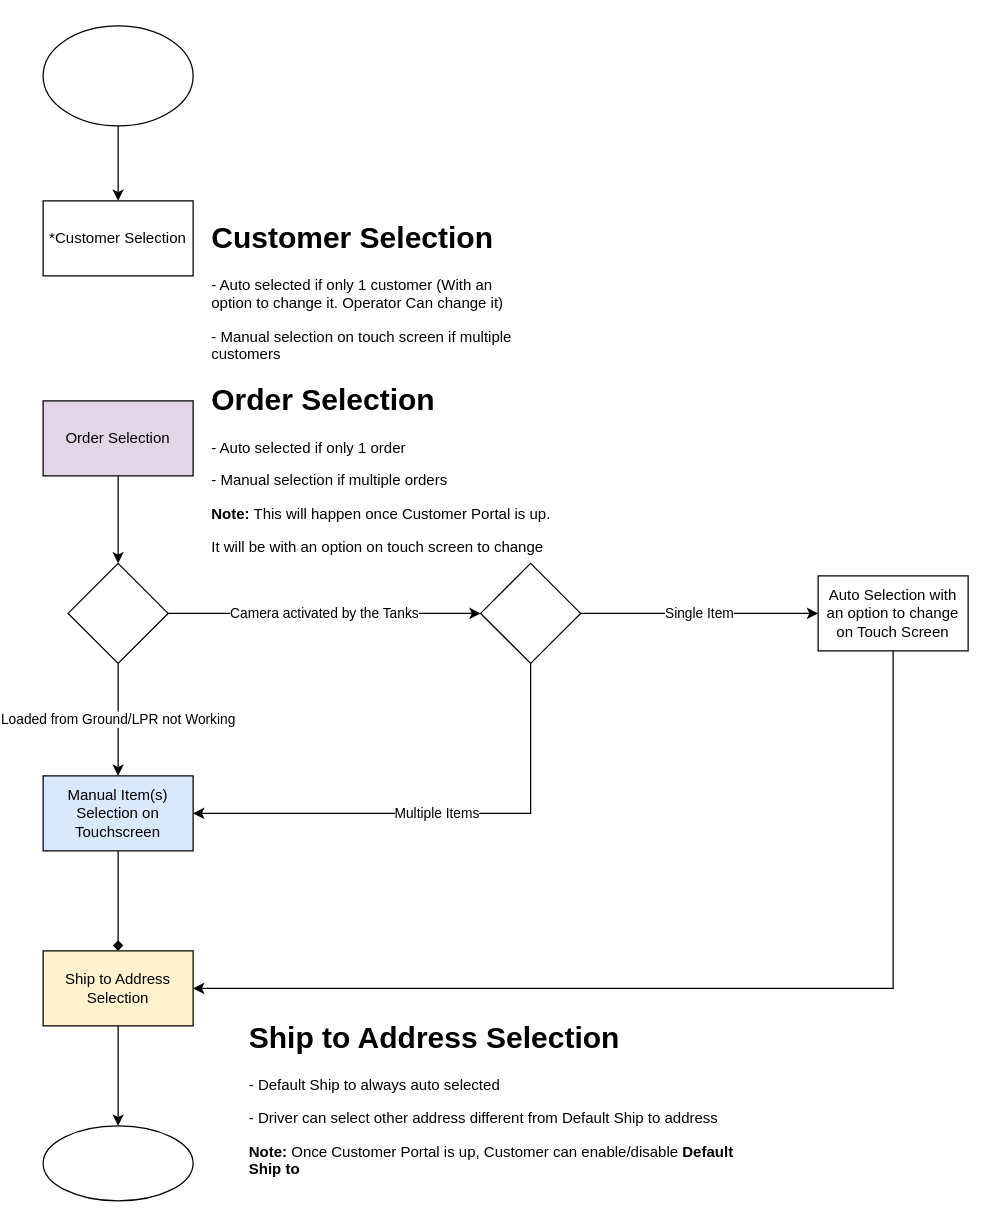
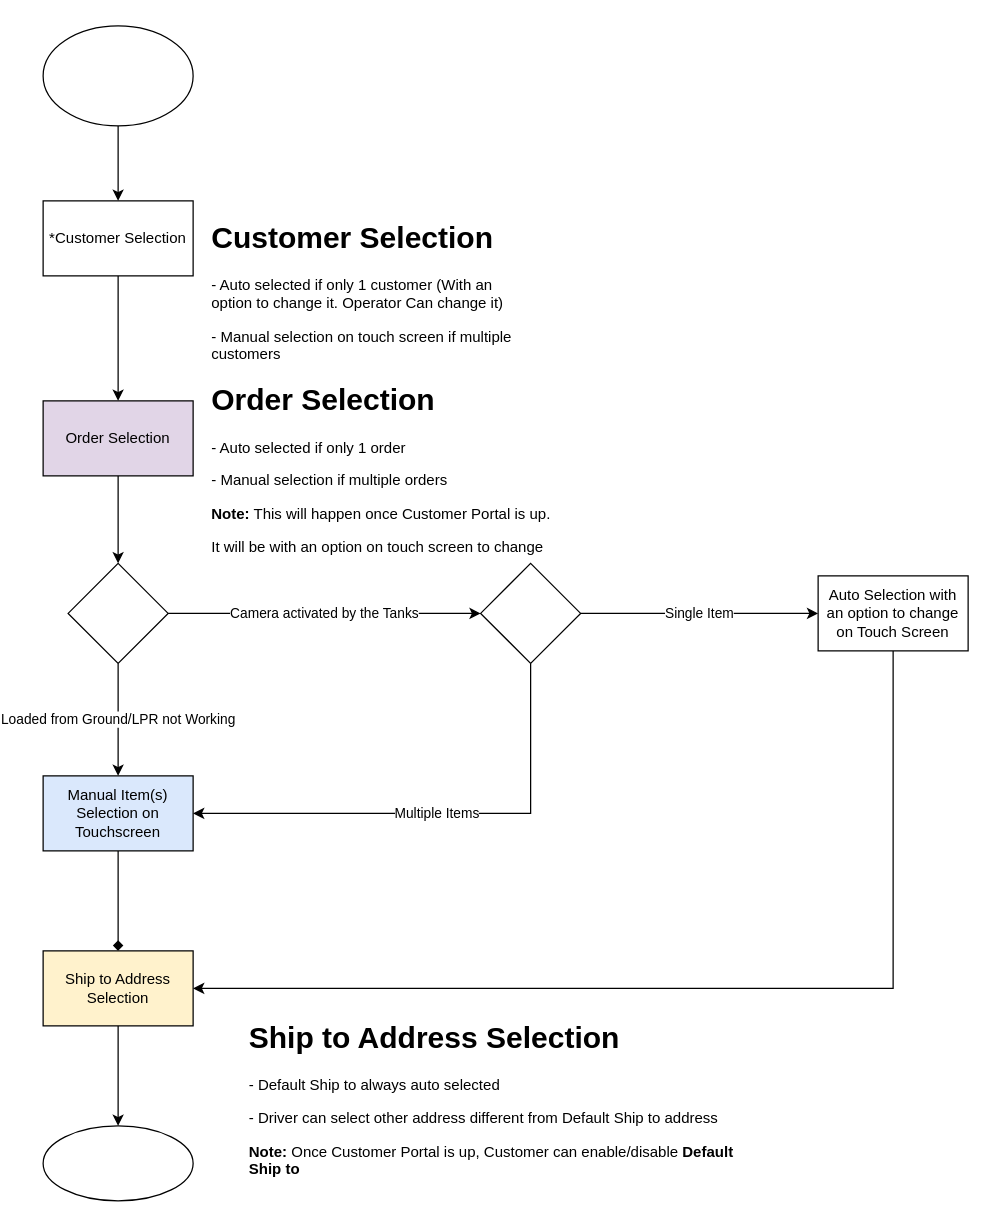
none -> (118, 334)
